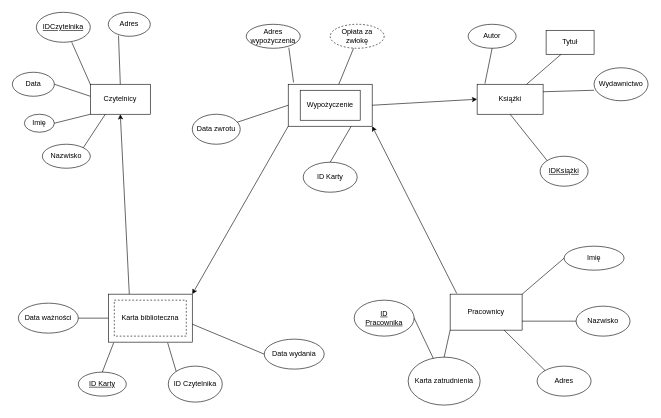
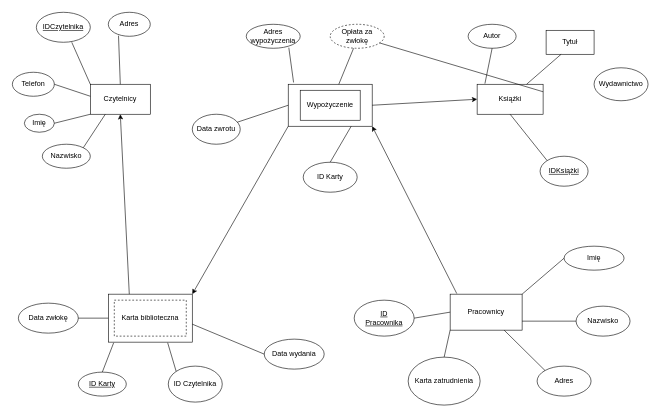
(33, 84) -> (33, 84)
(568, 91) -> (462, 67)
(48, 318) -> (48, 318)
(424, 338) -> (432, 315)
